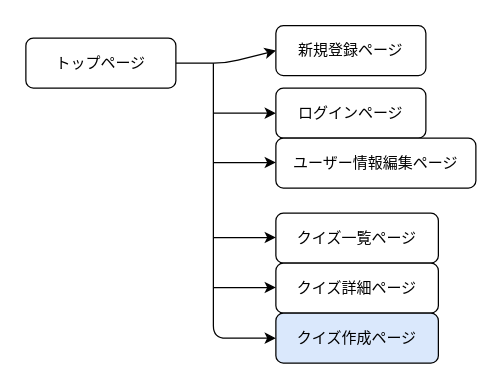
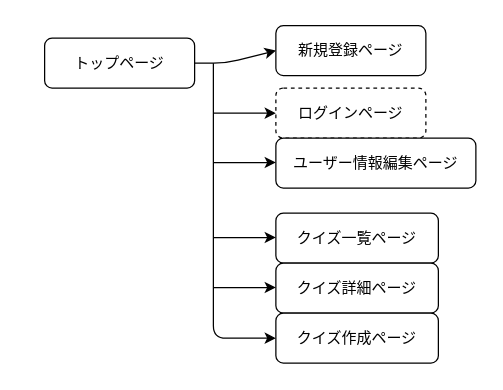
(101, 63) -> (119, 63)
(351, 113) -> (351, 113)
(357, 338) -> (357, 338)
